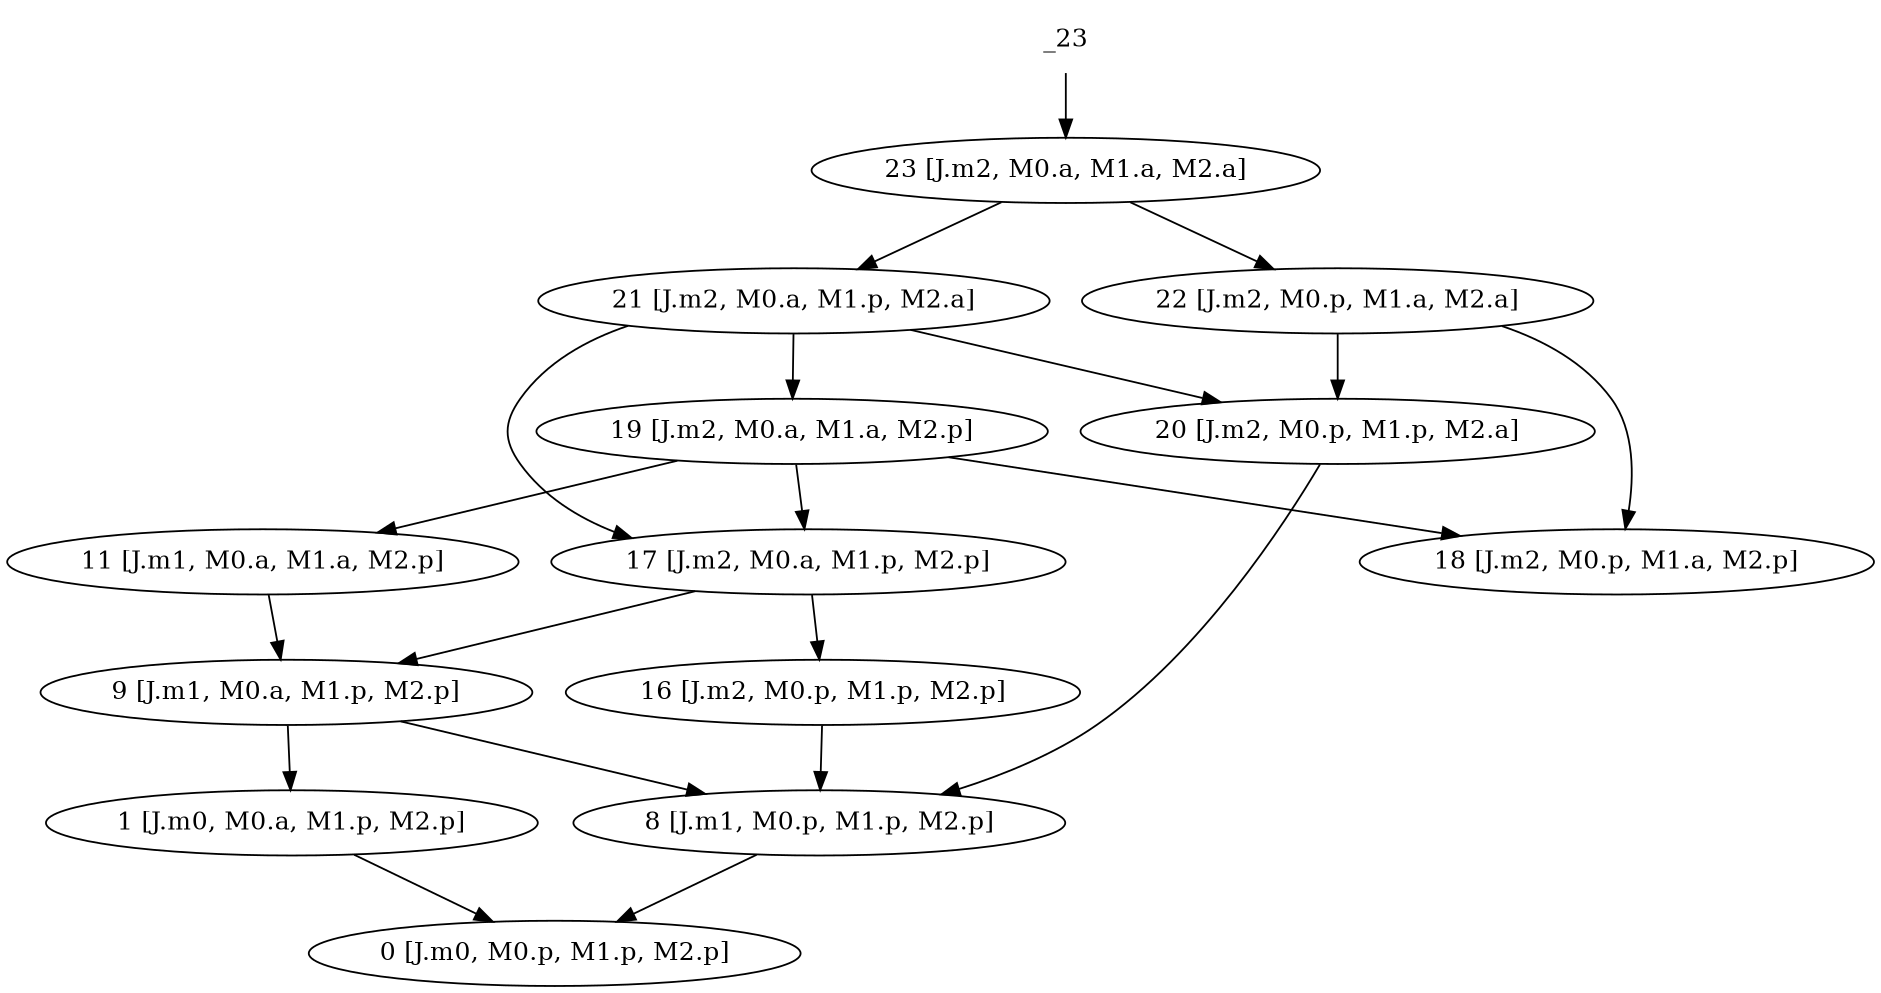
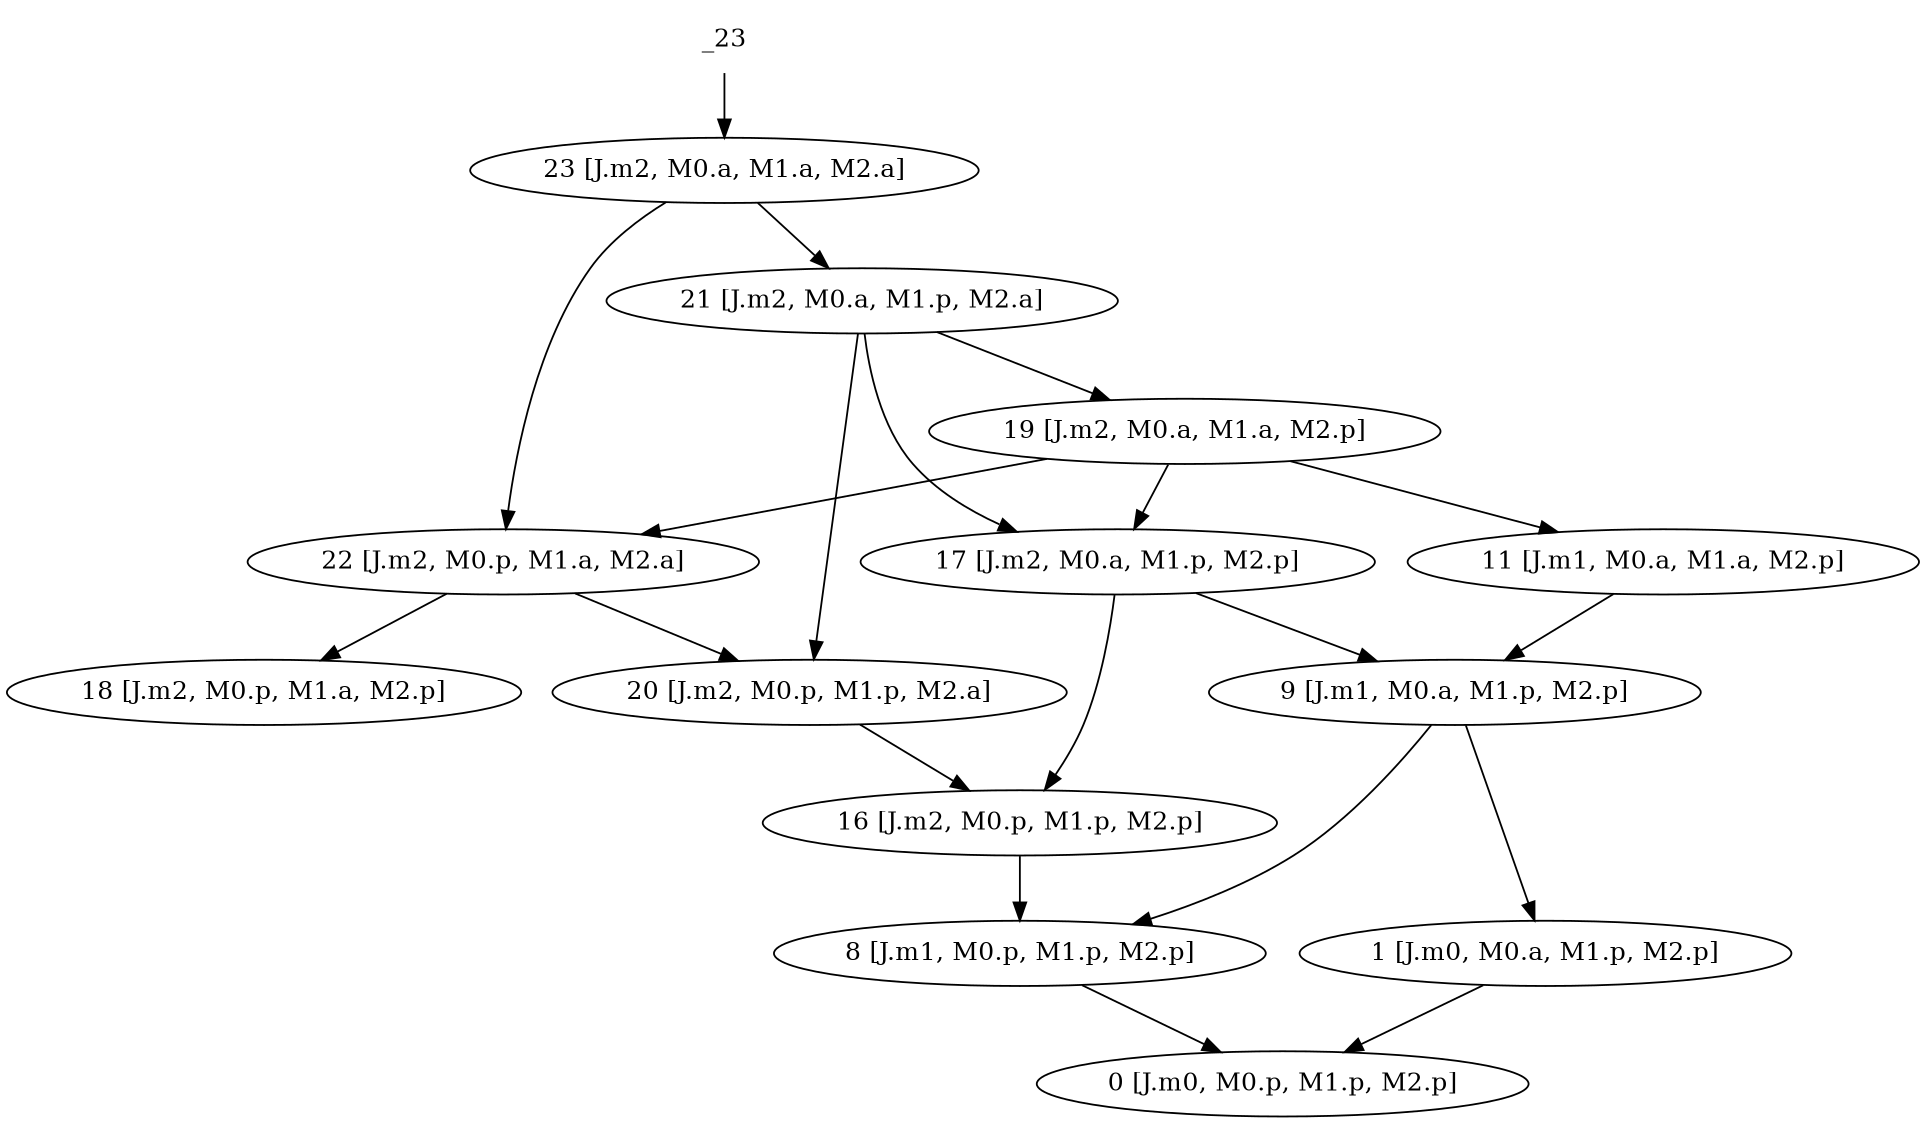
(1195, 495) -> (853, 495)
(1170, 662) -> (906, 753)
